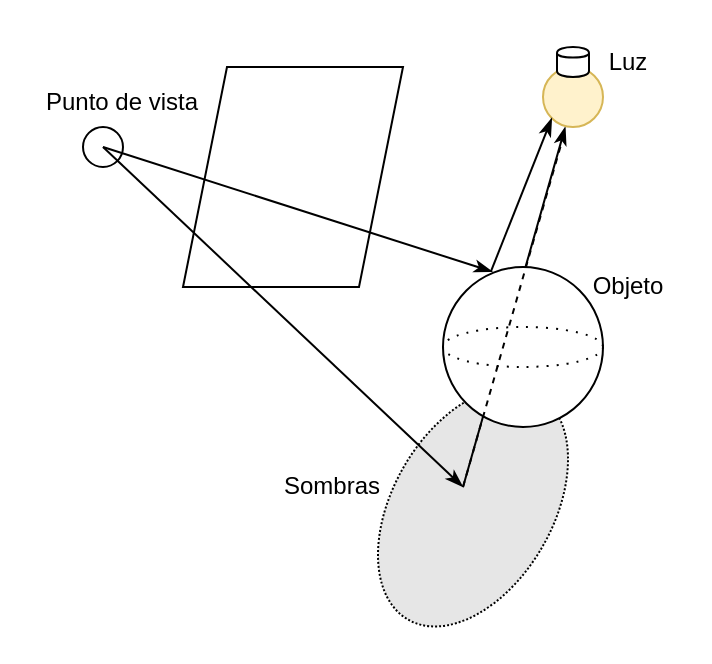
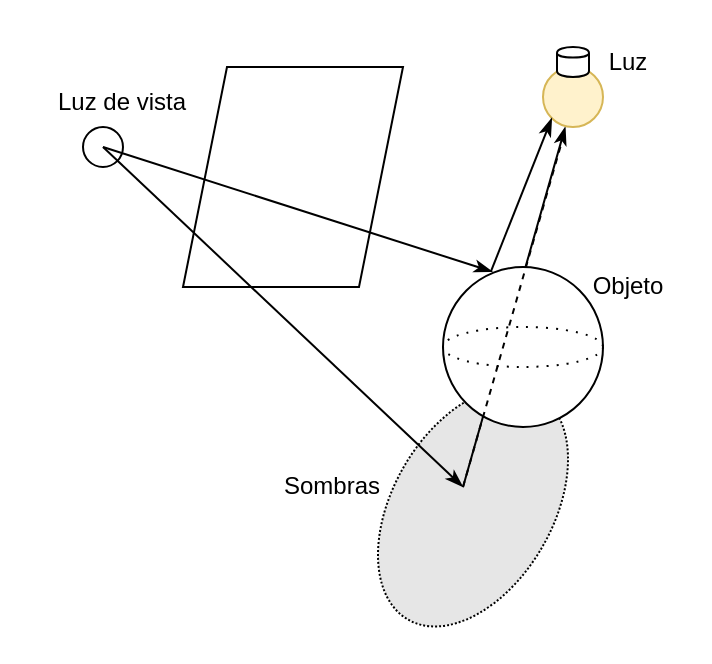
(123, 103) -> (123, 103)
